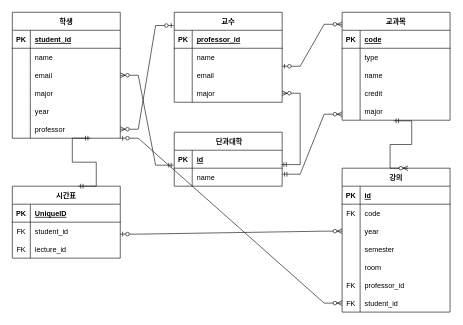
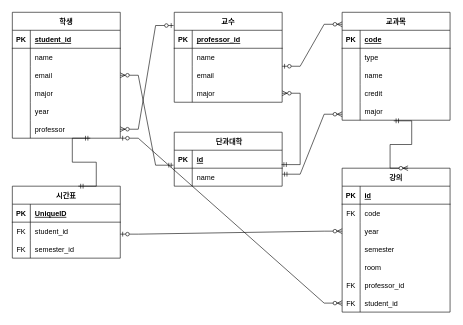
(53, 250) -> (56, 250)
